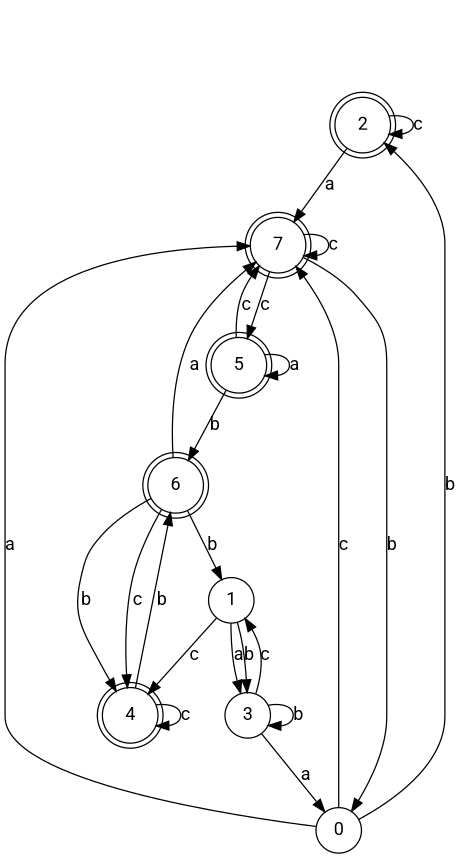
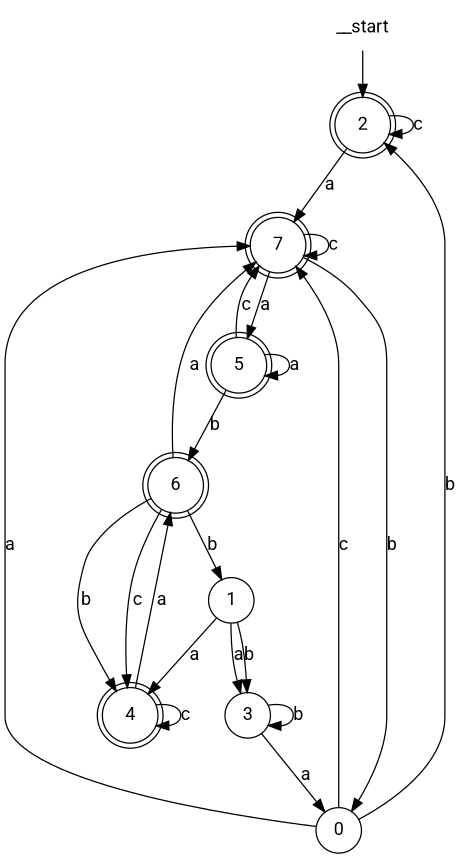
none -> (363, 28)
(265, 305) -> (265, 305)
(162, 600) -> (162, 600)
(195, 655) -> (195, 655)
(261, 661) -> none
